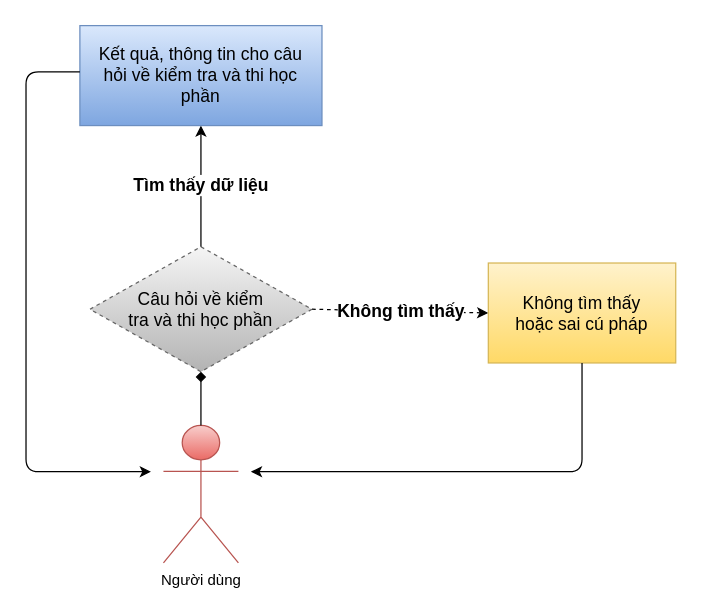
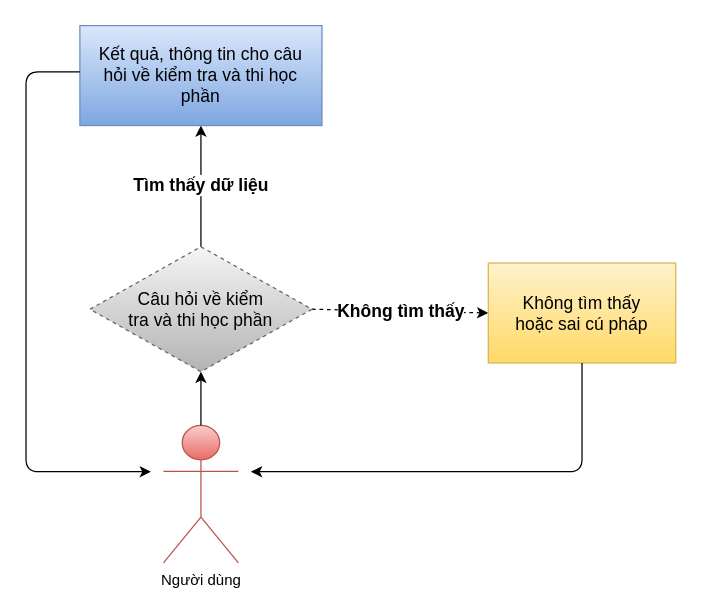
(201, 383) -> (201, 382)
